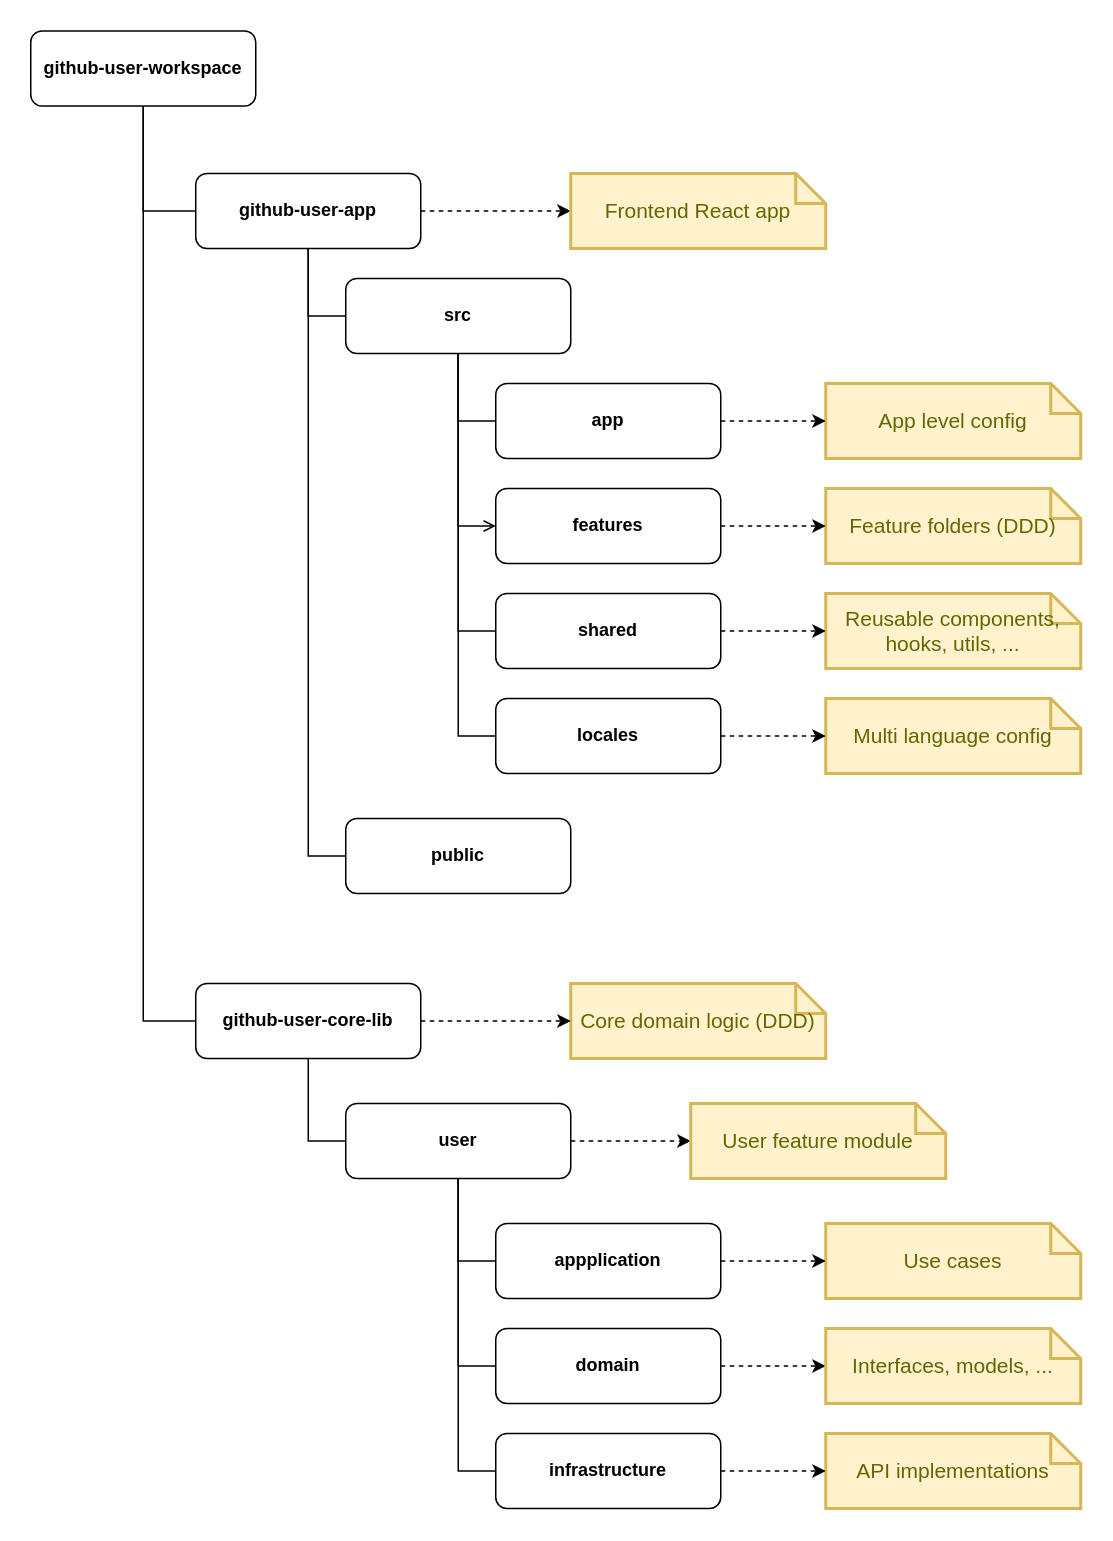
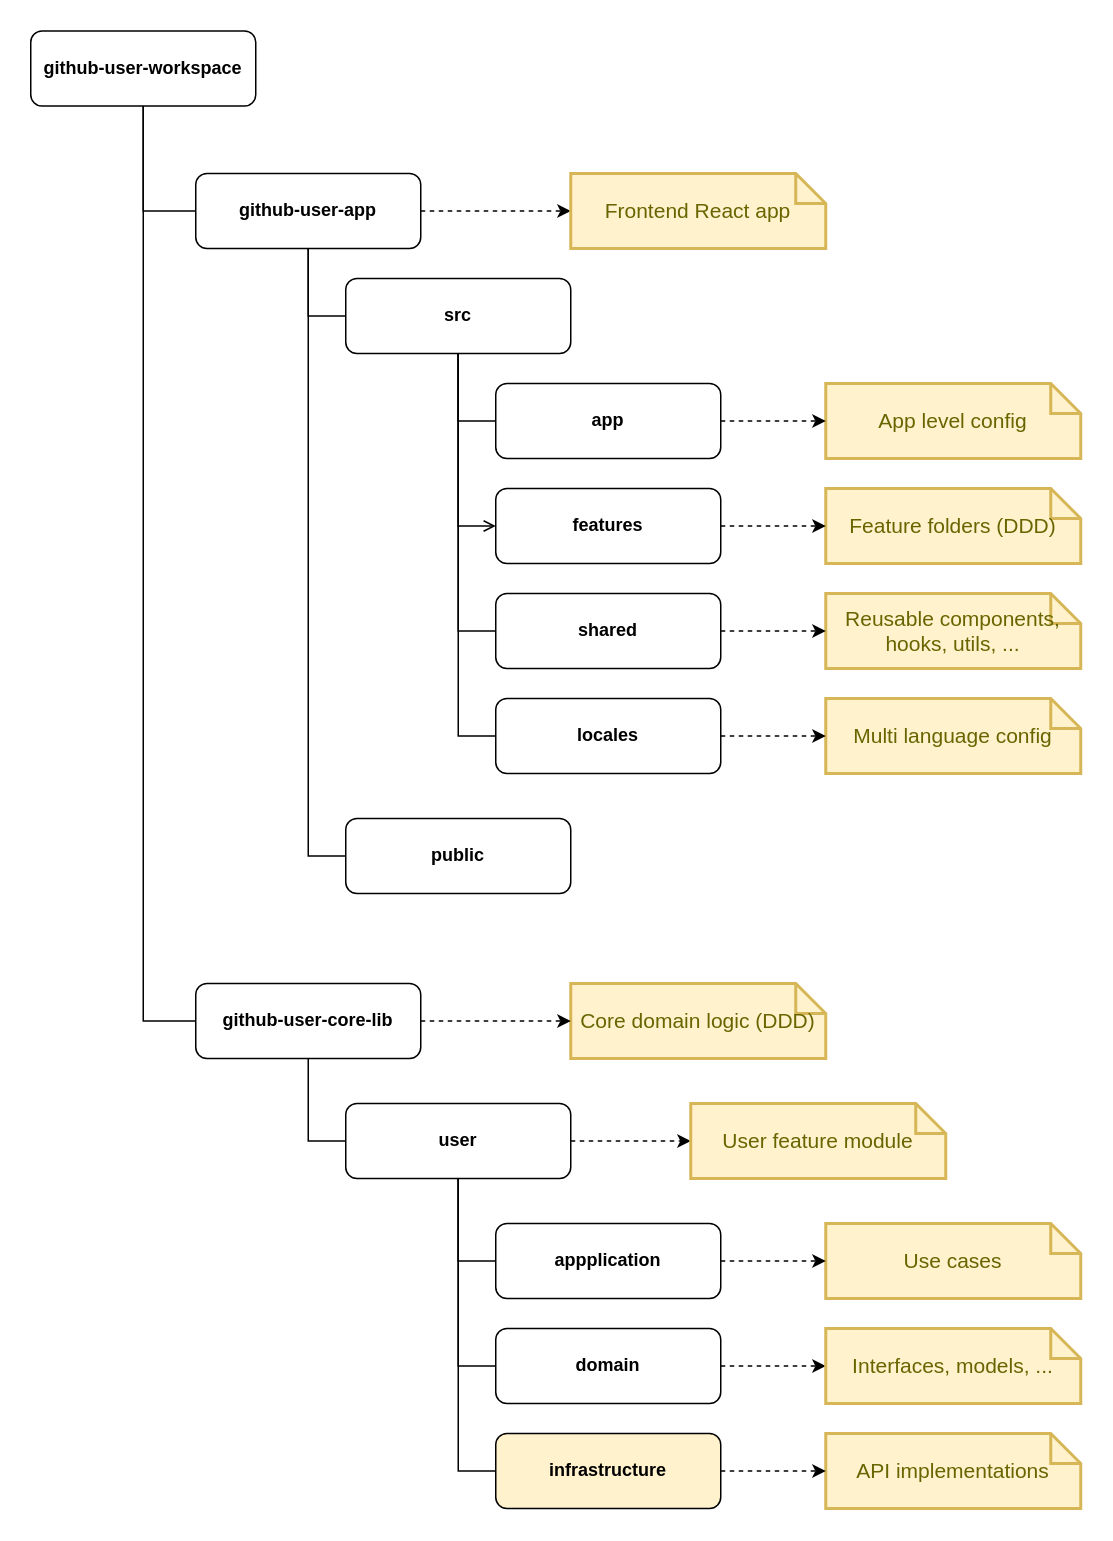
(608, 1471) -> (608, 1471)
